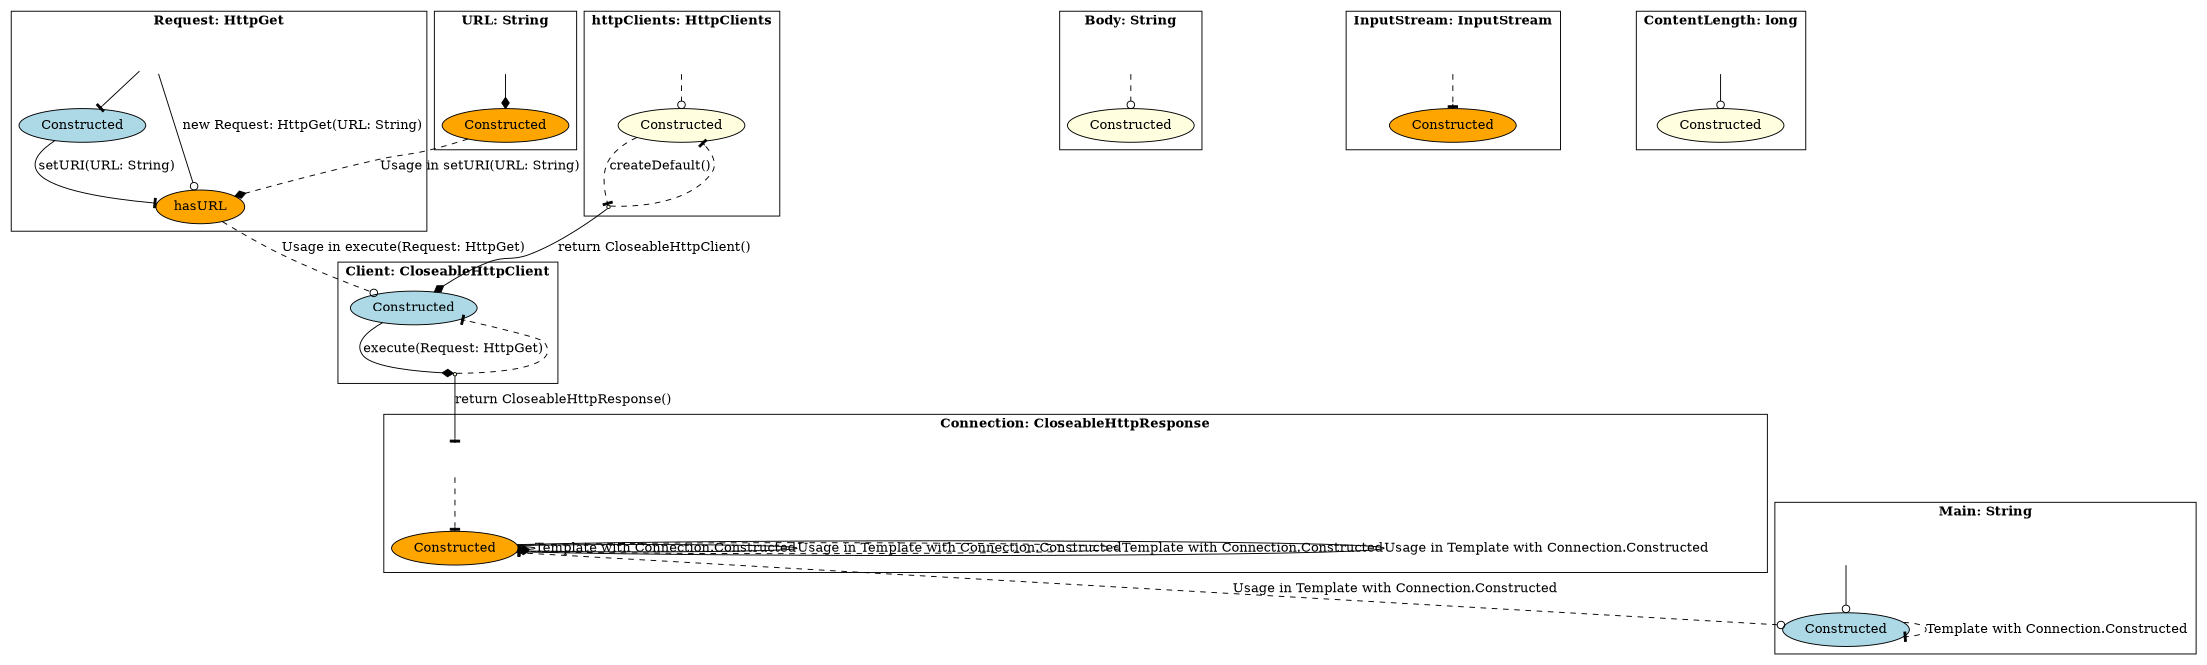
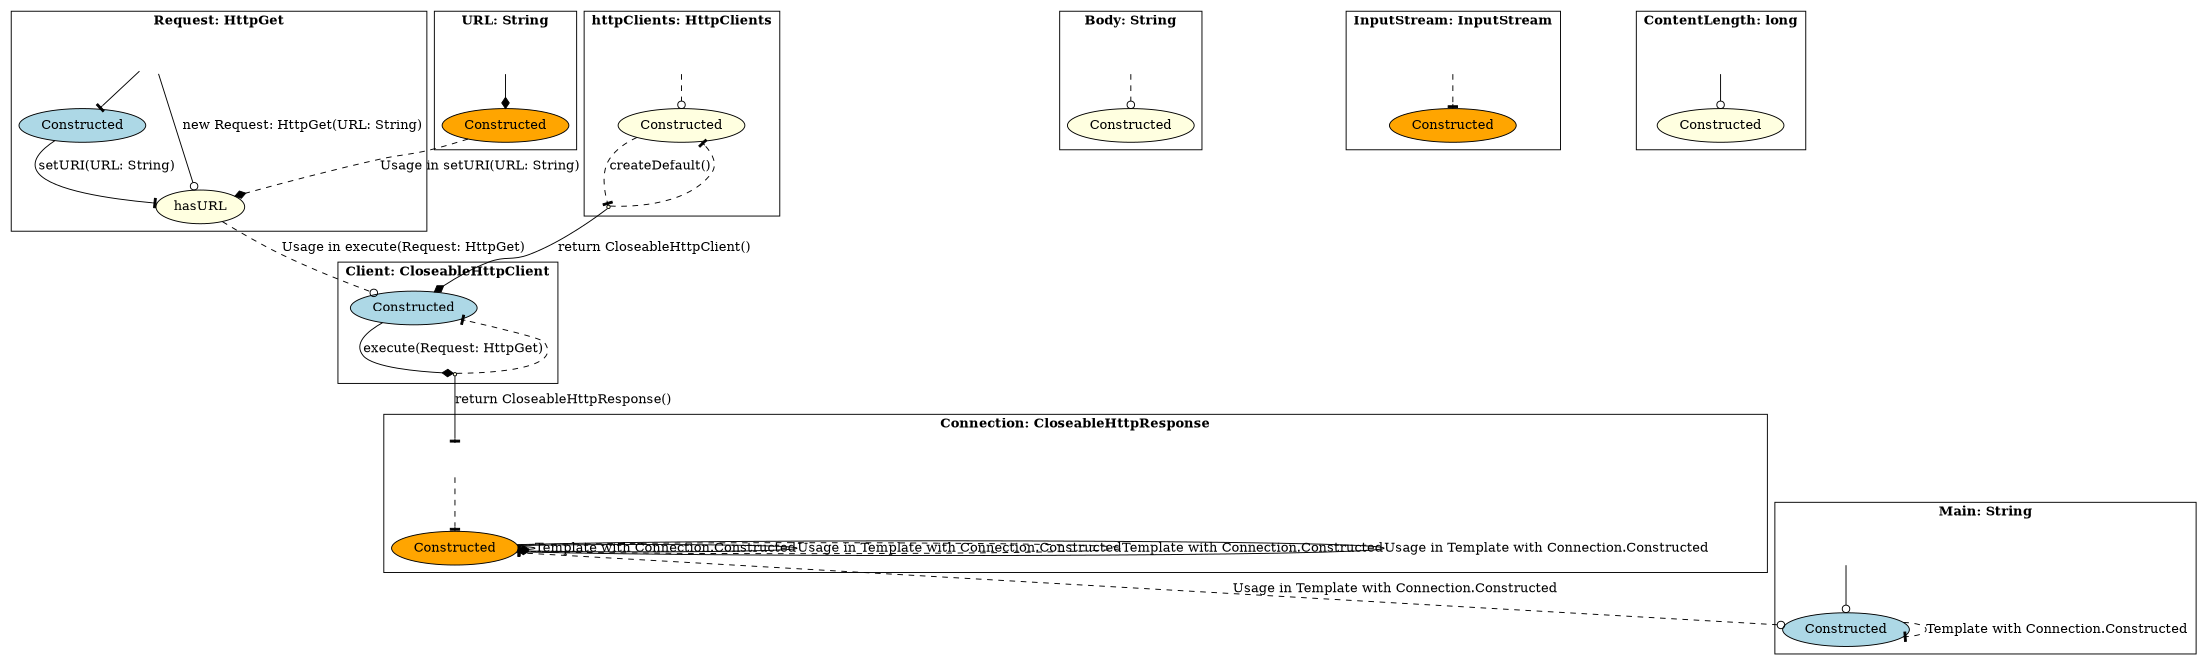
(200, 207) -> (200, 207)
